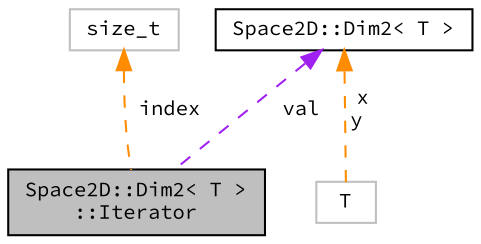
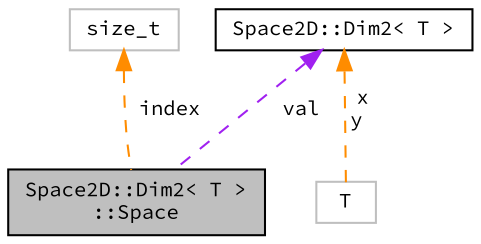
(137, 202) -> (137, 202)
